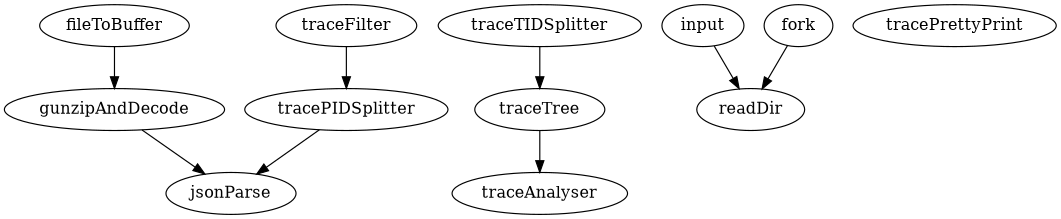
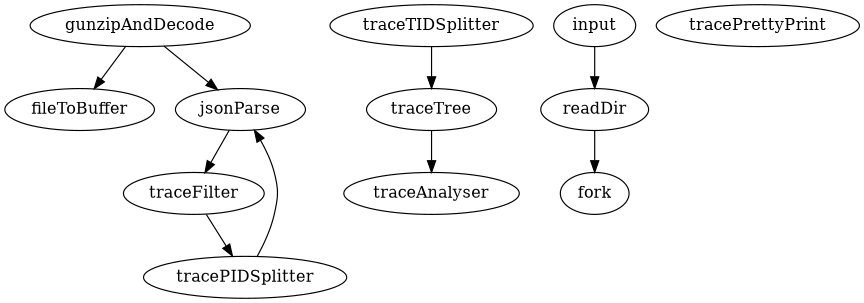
(114, 62) -> (113, 63)
(778, 62) -> (595, 146)
none -> (220, 146)
